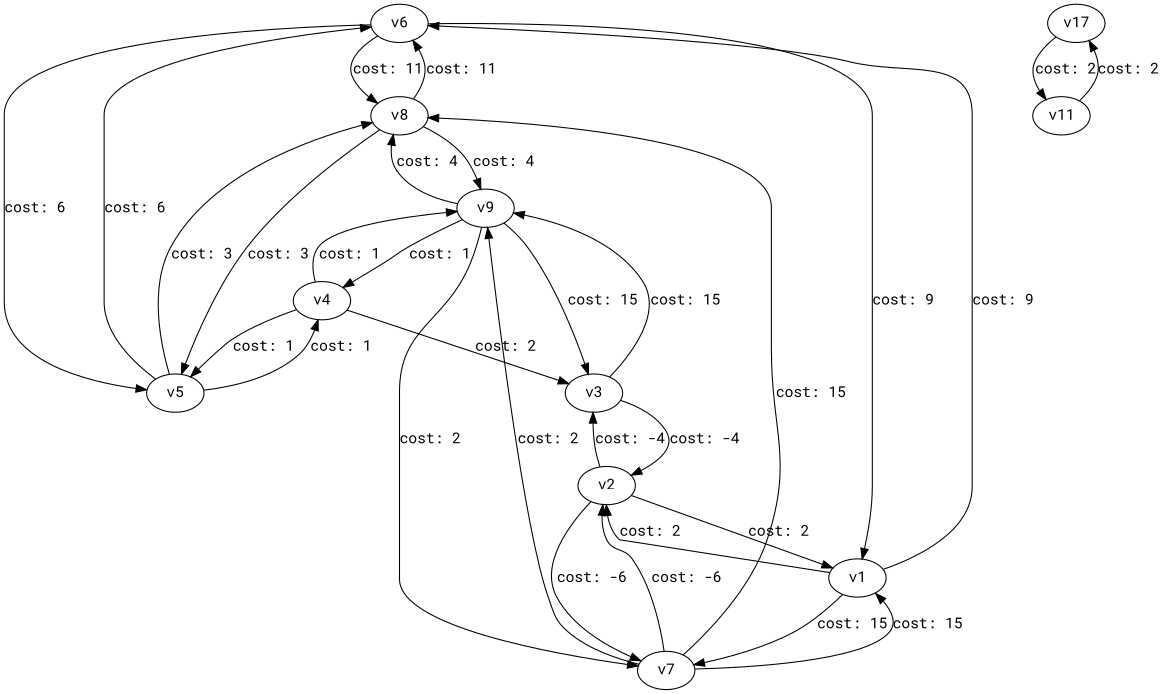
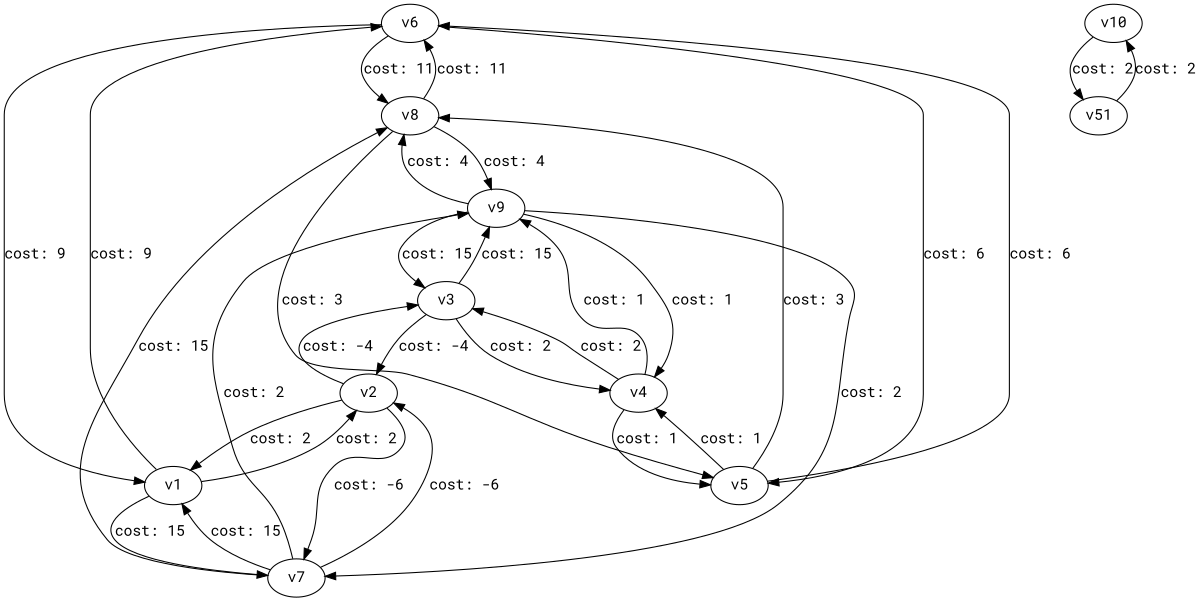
(1076, 23) -> (1114, 23)
(1061, 116) -> (1099, 116)
none -> (520, 370)
